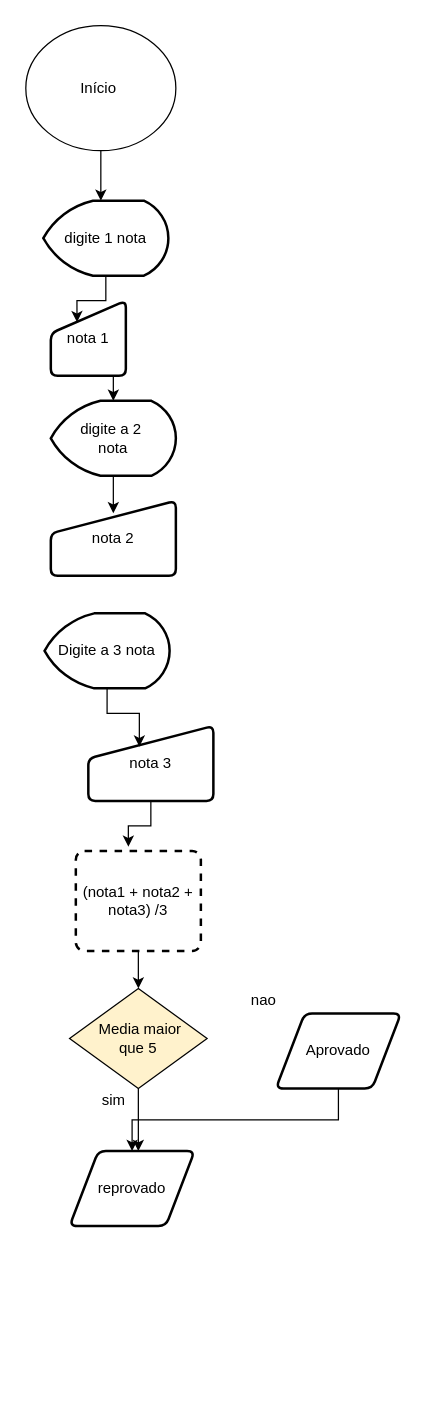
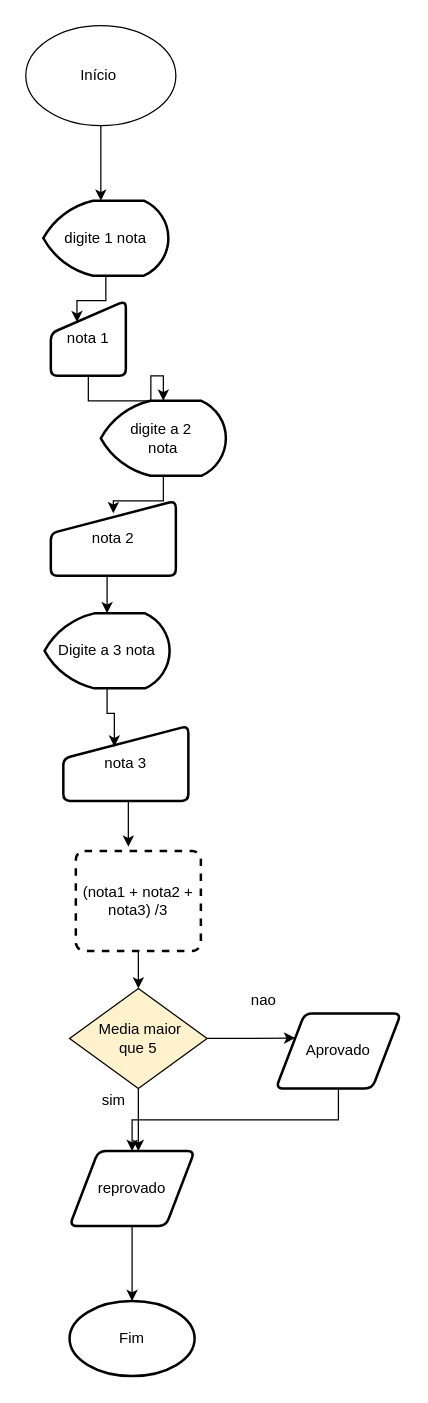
(101, 88) -> (101, 76)
(113, 438) -> (163, 438)
none -> (107, 589)
(151, 763) -> (126, 763)
none -> (246, 1038)
none -> (132, 1259)
none -> (132, 1338)
